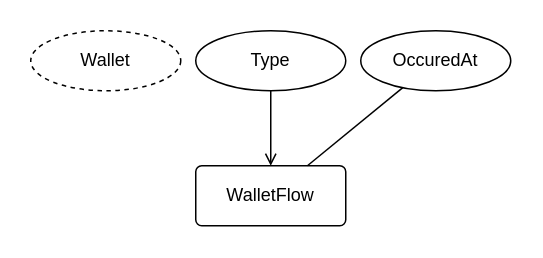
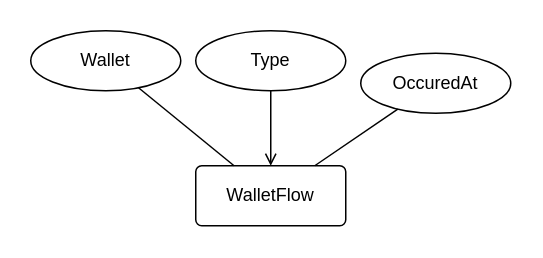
(106, 61) -> (106, 61)
(436, 61) -> (436, 83)
none -> (186, 126)
